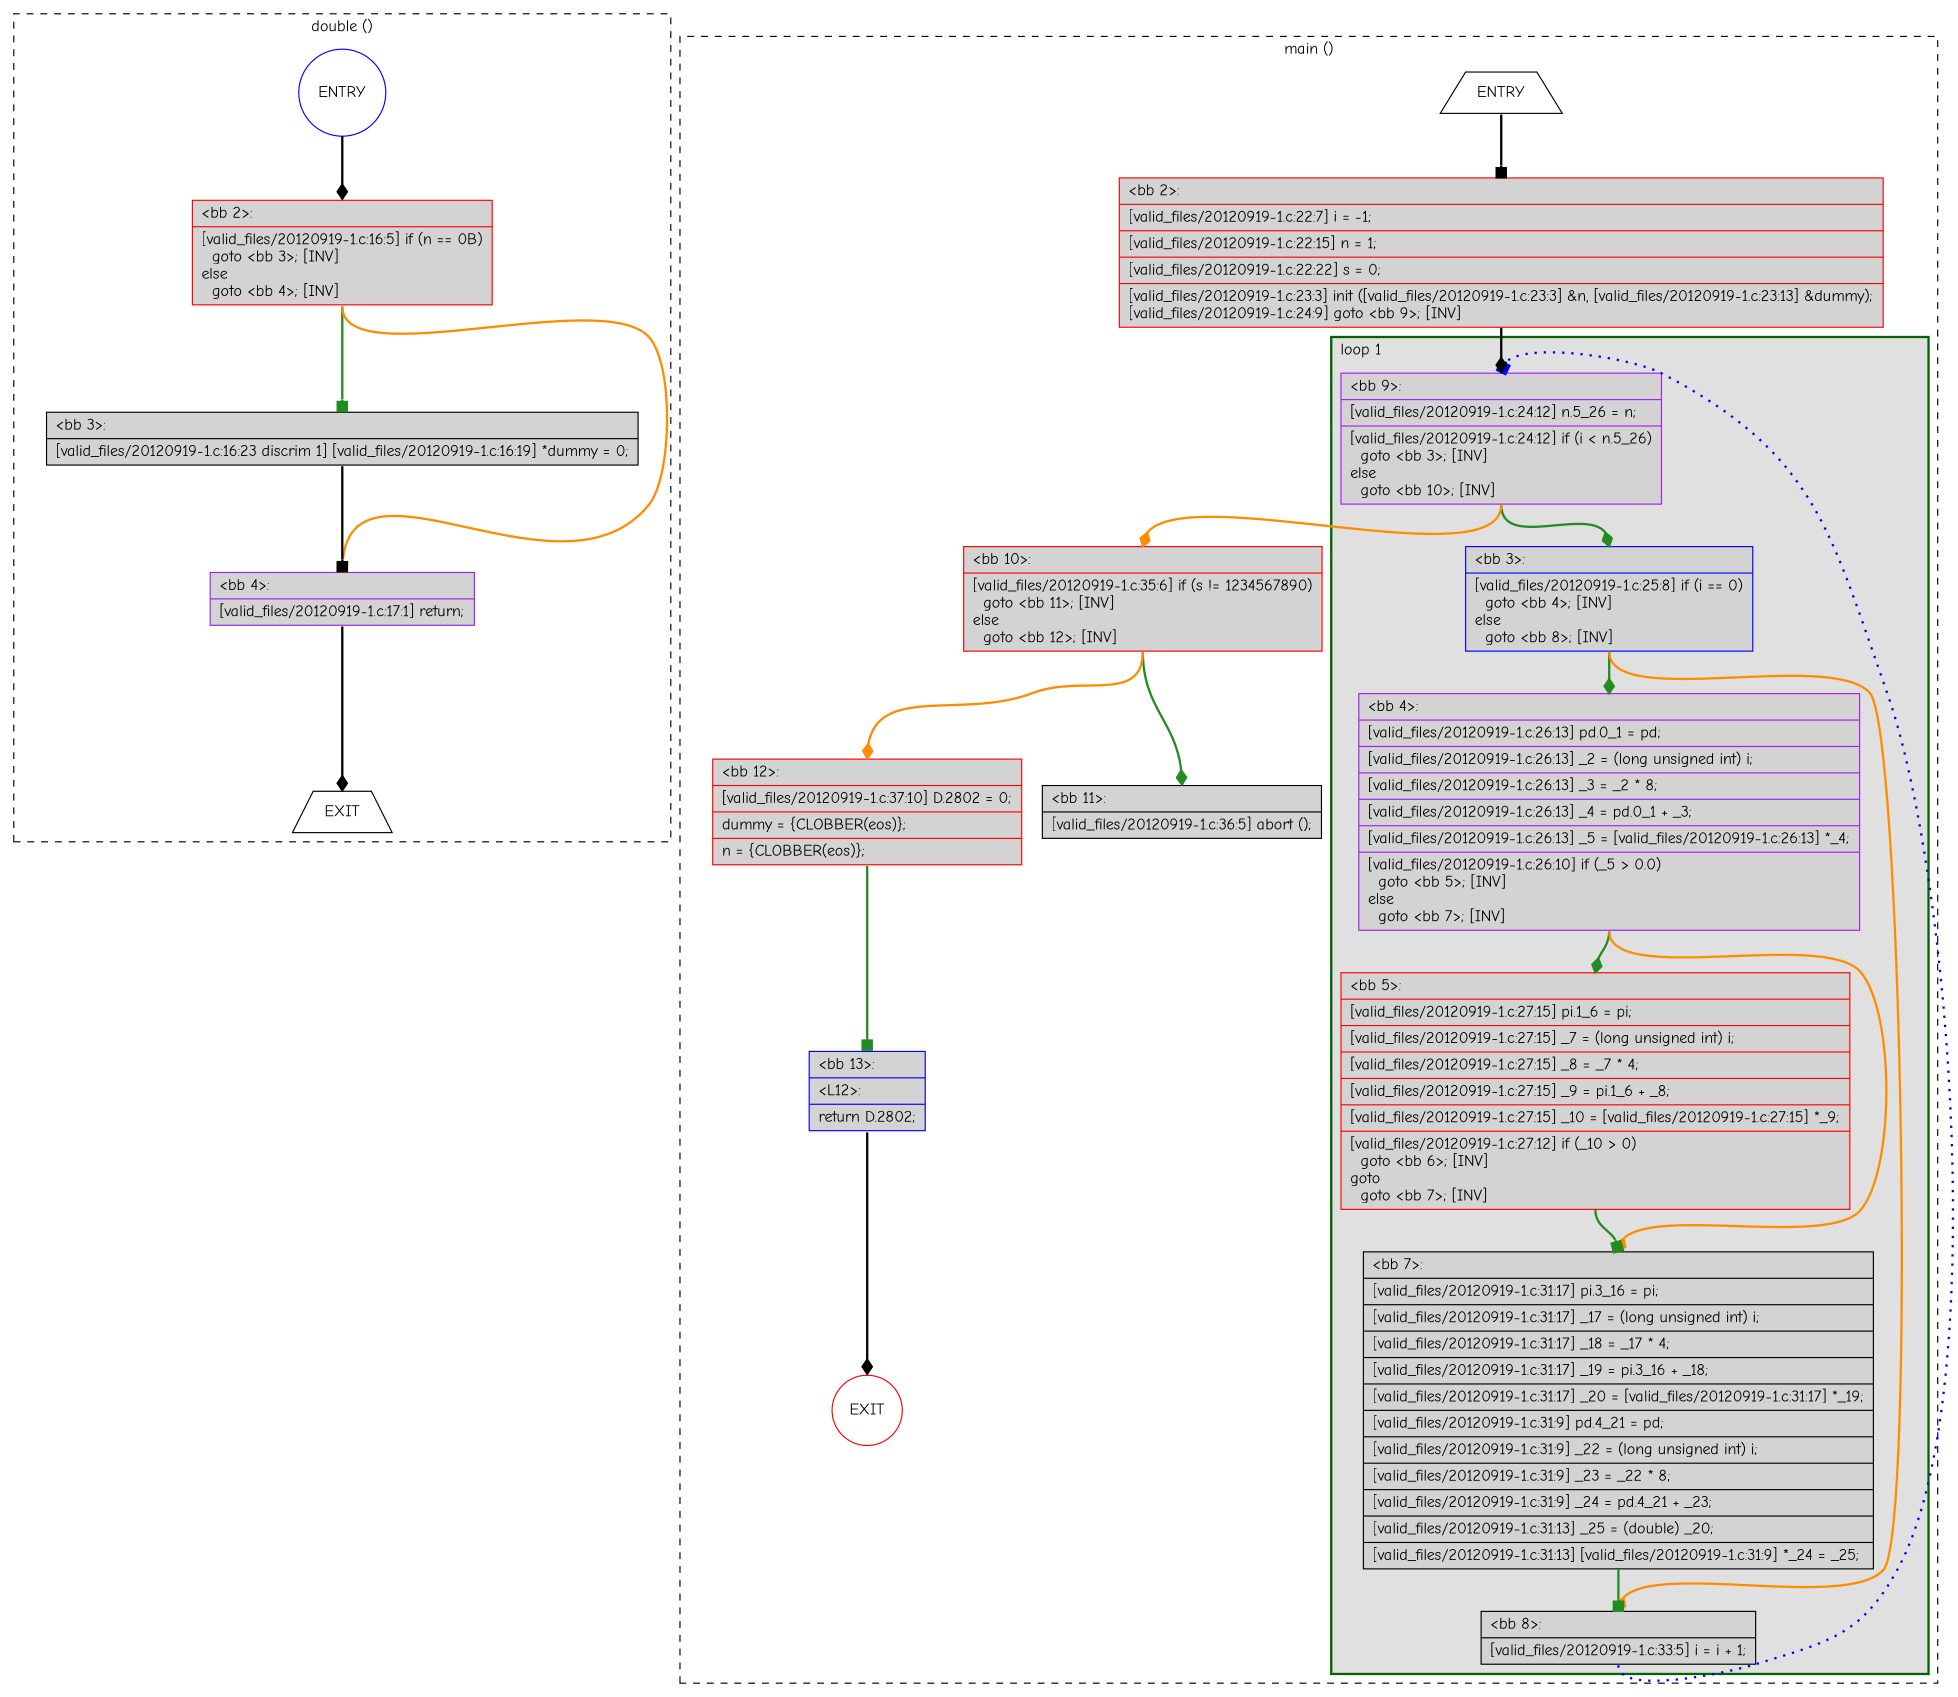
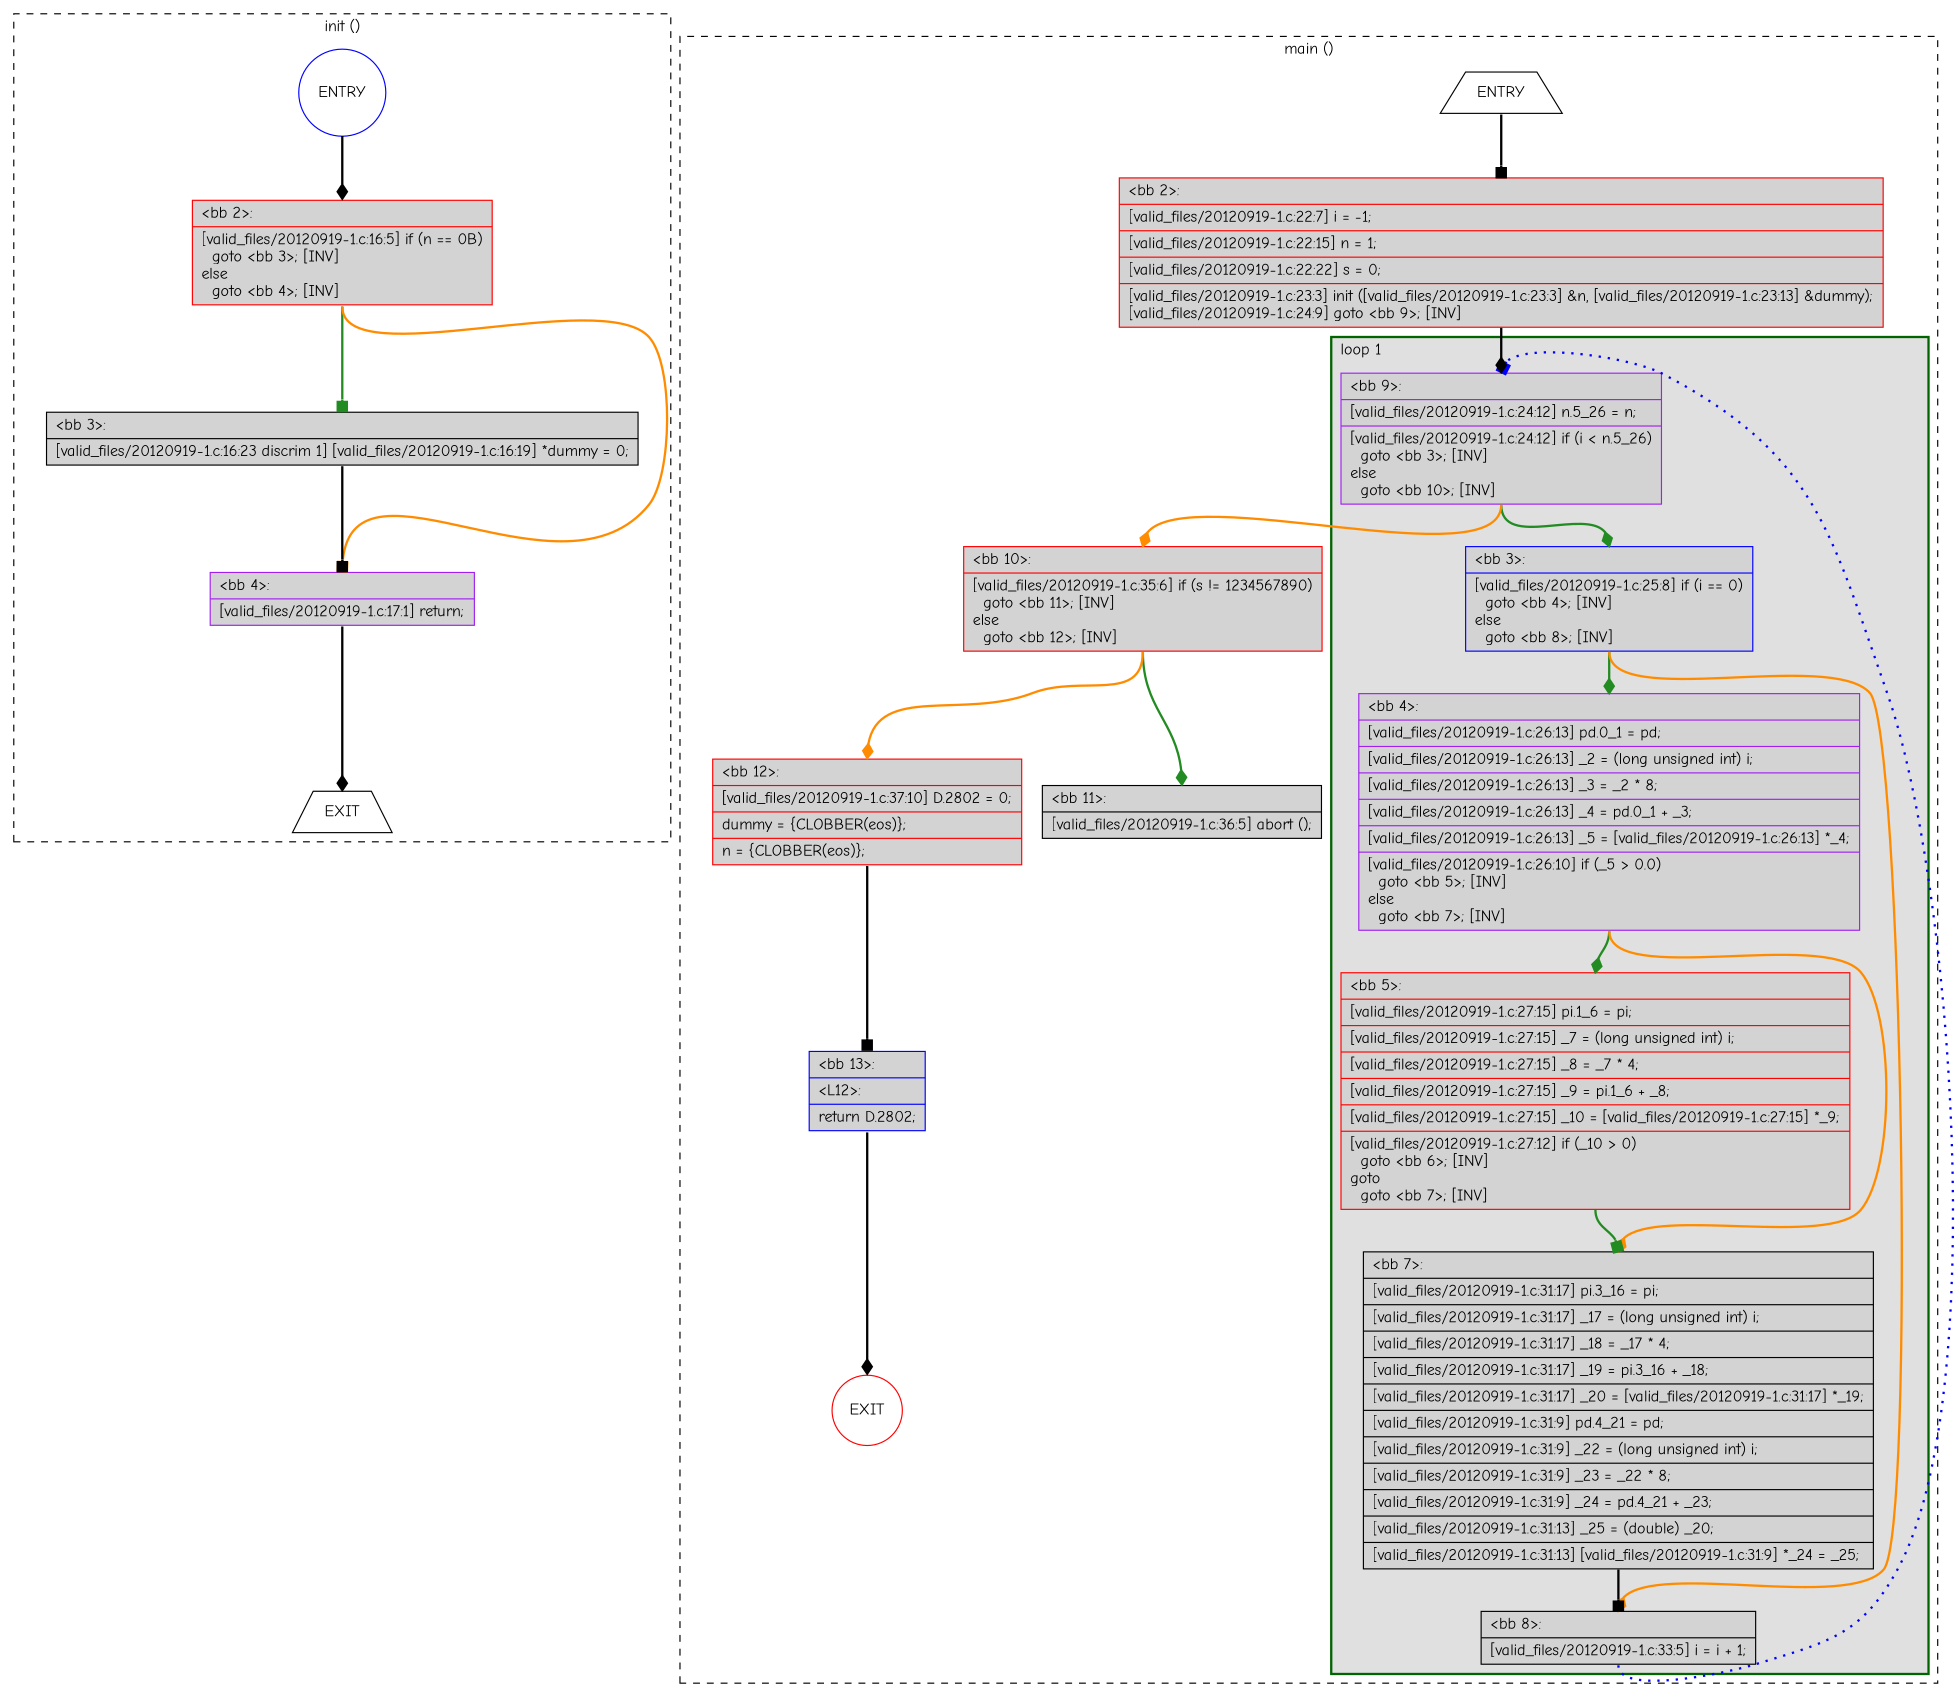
(342, 27) -> (342, 27)
(867, 952) -> (867, 952)
(1618, 1584) -> (1618, 1584)
